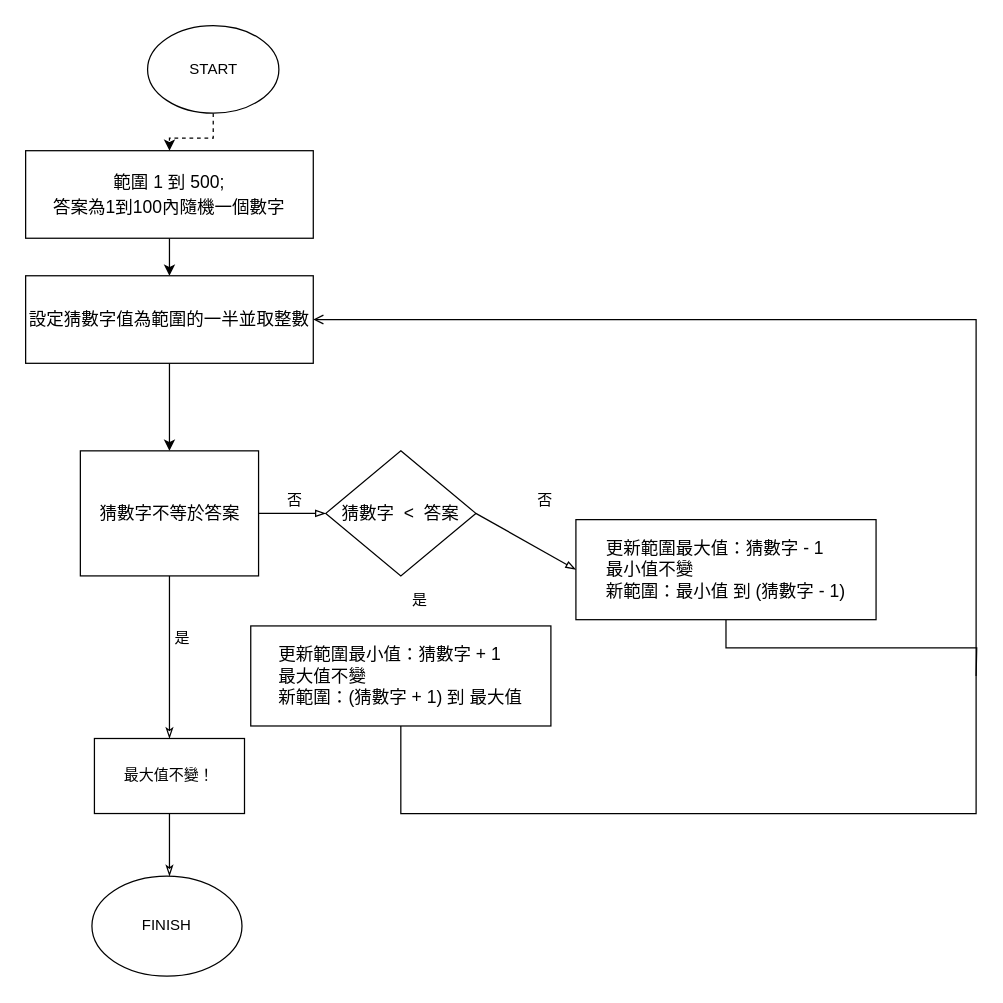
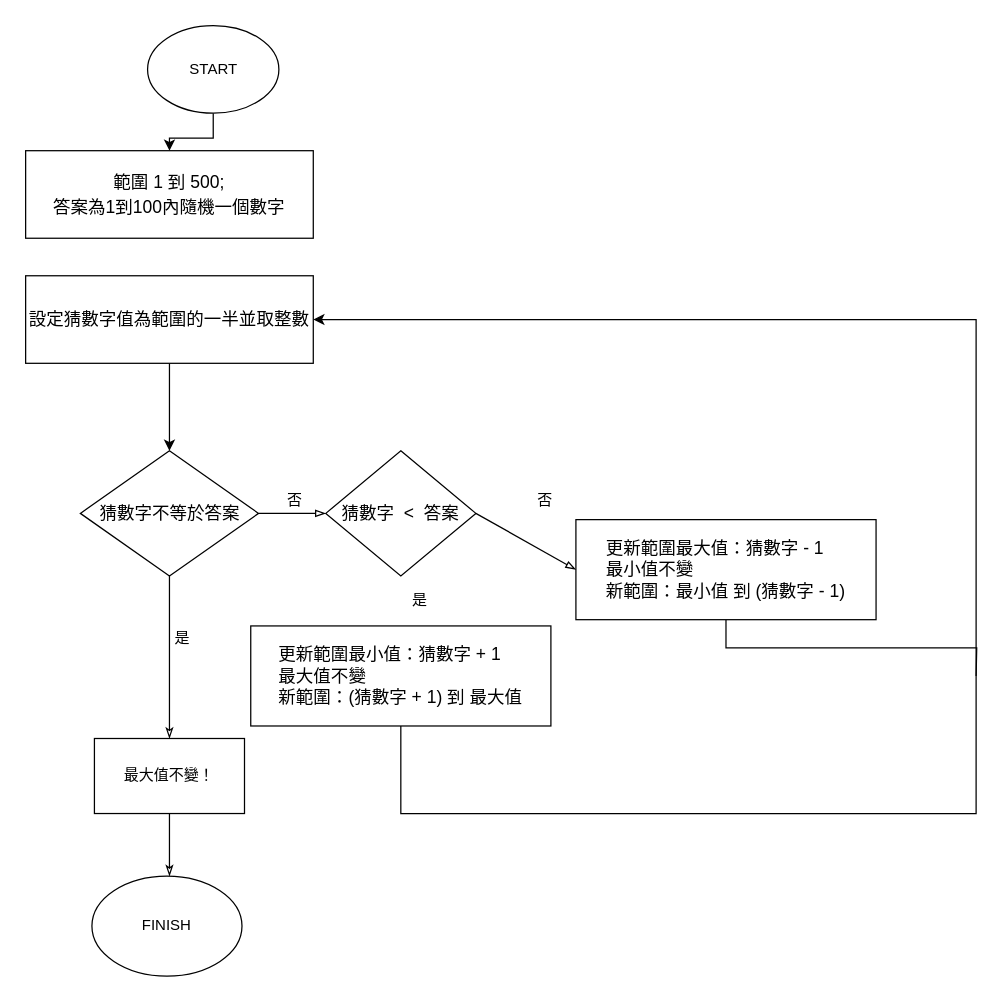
(201, 138) -> (201, 138)
(169, 261) -> none
(320, 319) -> (323, 319)
(169, 513) -> (169, 513)
